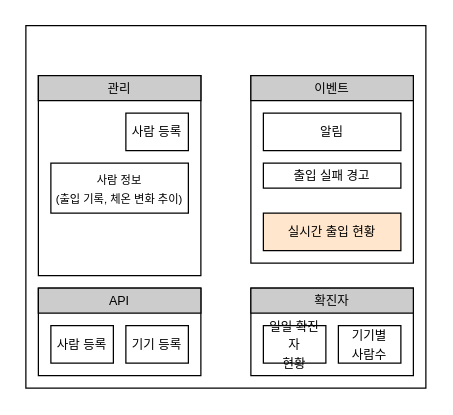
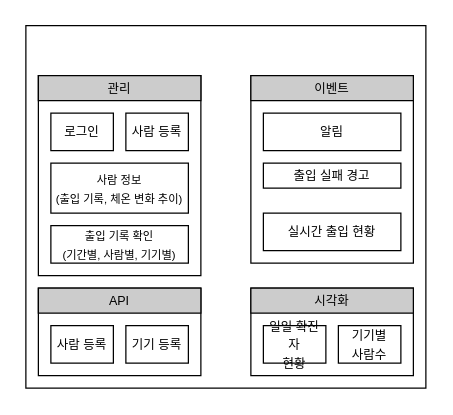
none -> (82, 132)
(332, 232) -> (332, 232)
none -> (119, 244)
(332, 301) -> (332, 301)
